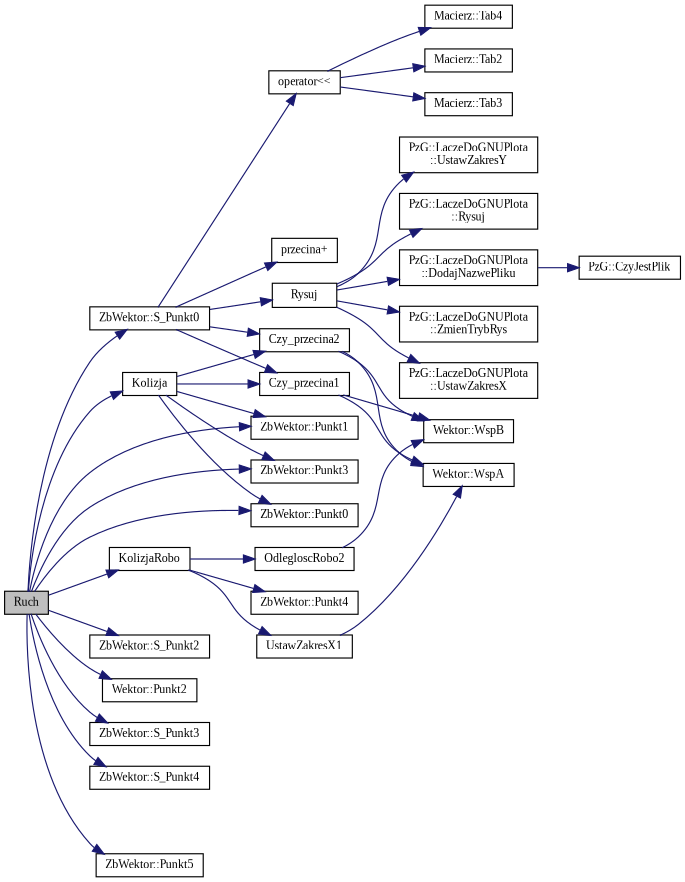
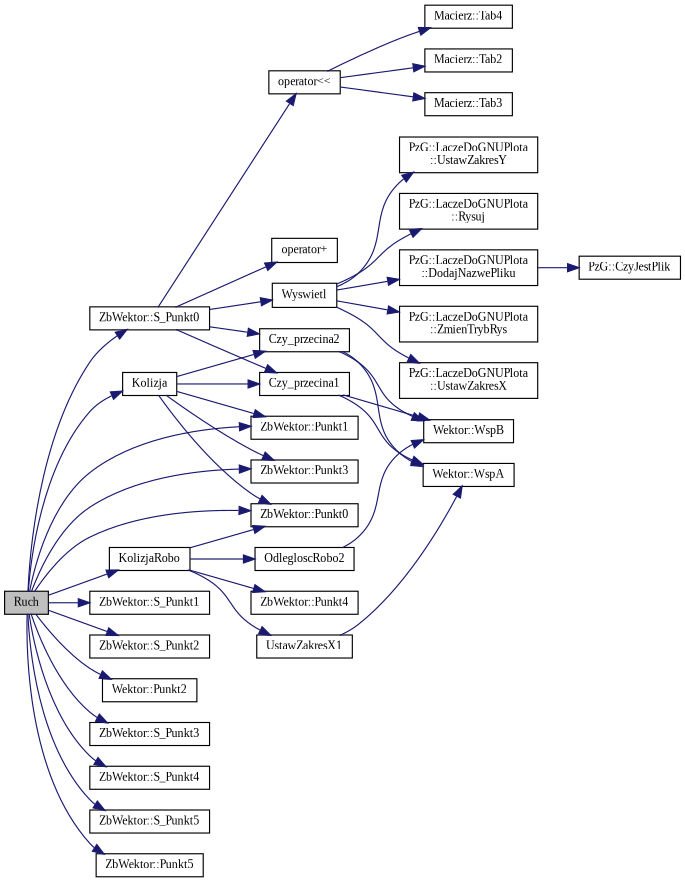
(305, 250) -> (305, 250)
(305, 295) -> (305, 295)
none -> (221, 539)
none -> (150, 603)
none -> (150, 822)
